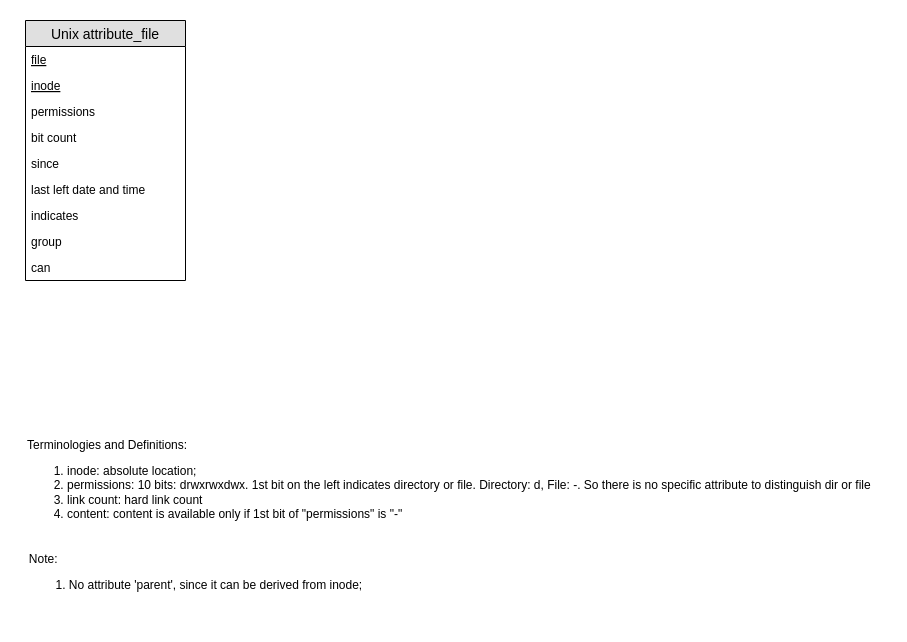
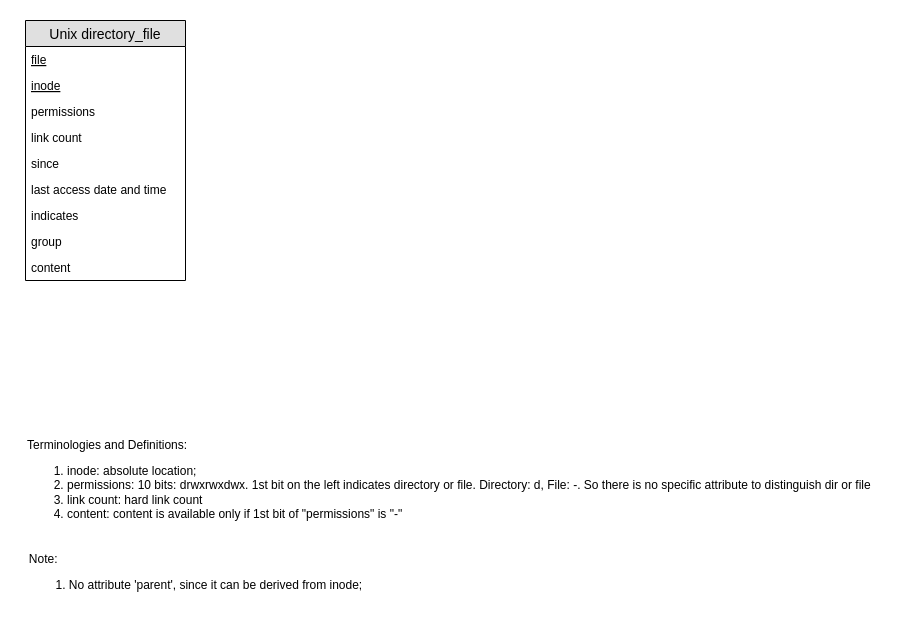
(105, 34) -> (105, 34)
(58, 138) -> (60, 138)
(97, 190) -> (106, 190)
(41, 268) -> (55, 268)
